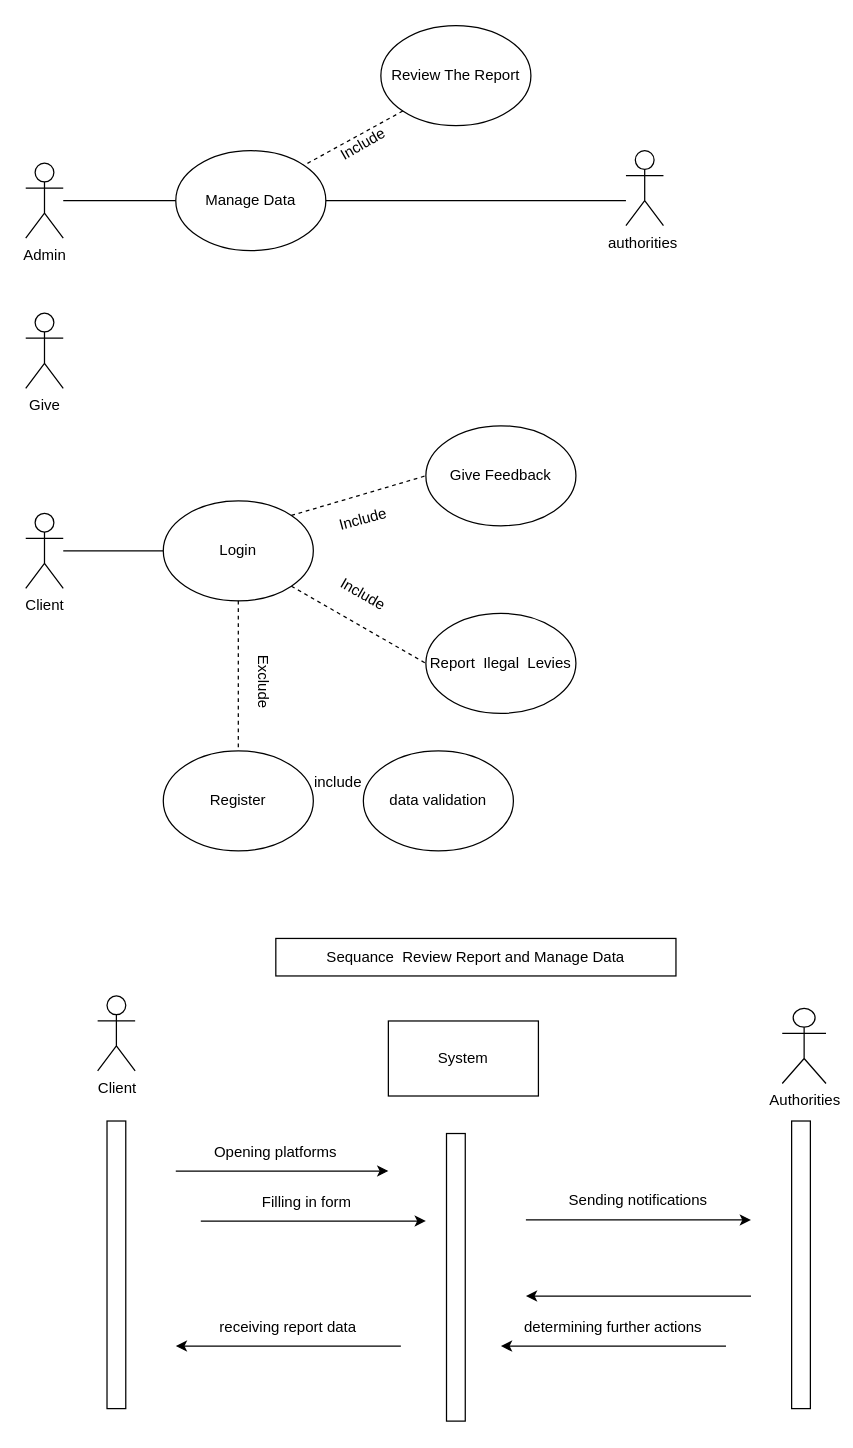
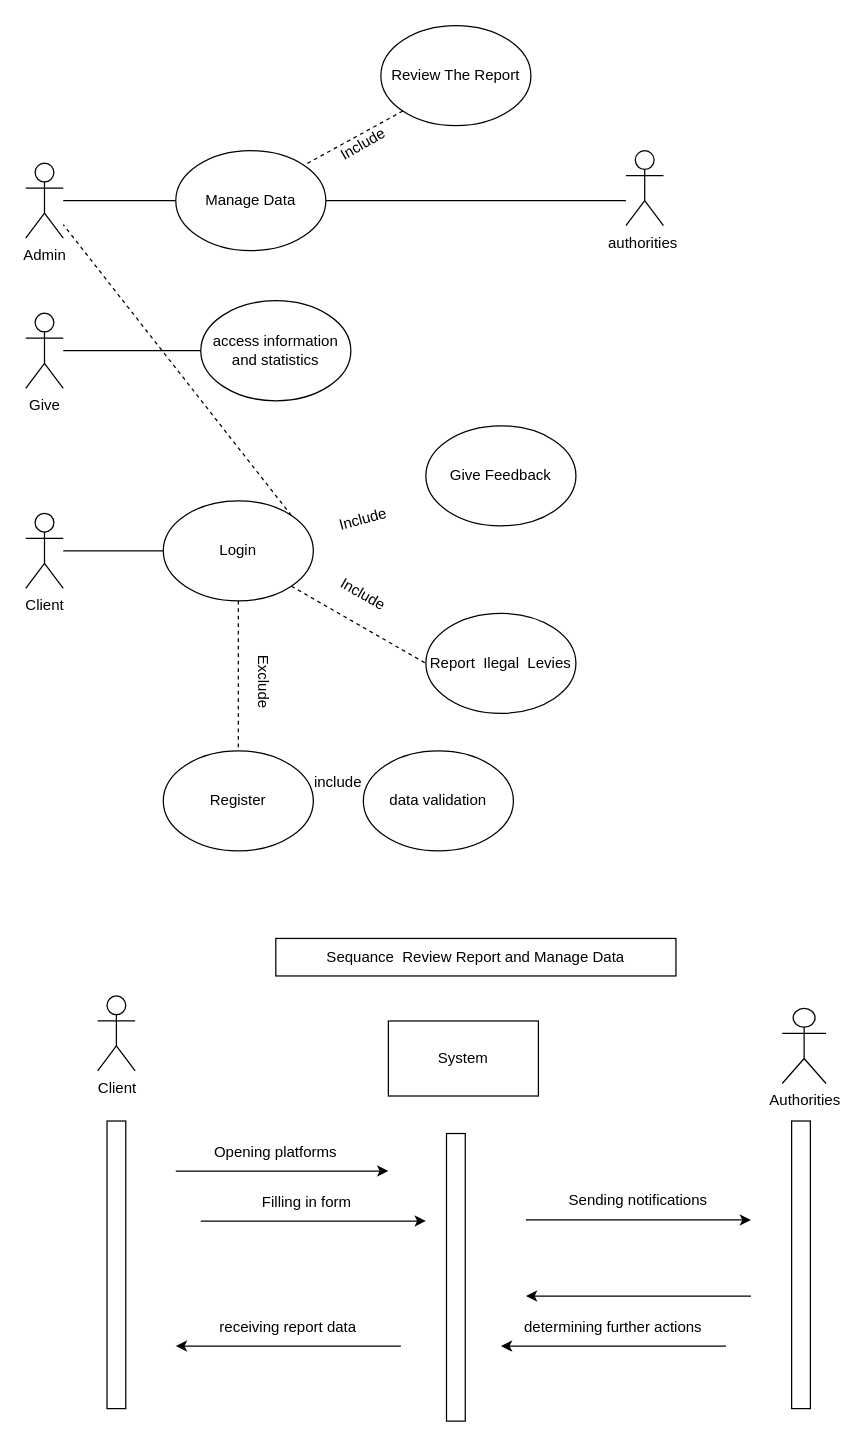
none -> (131, 351)
none -> (276, 351)
(357, 496) -> (177, 370)
